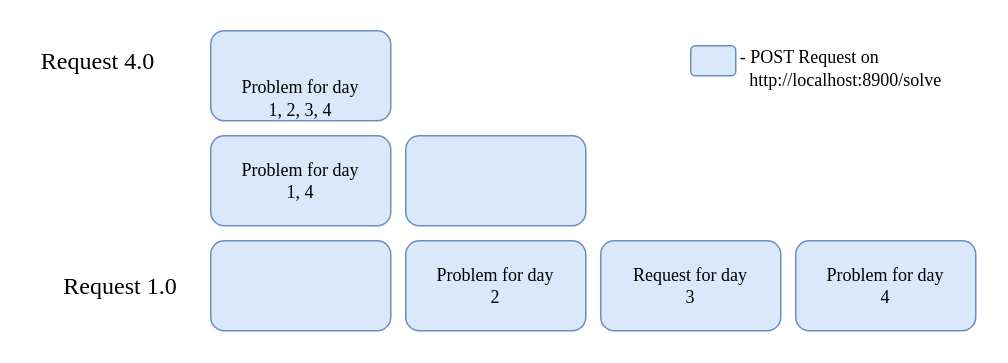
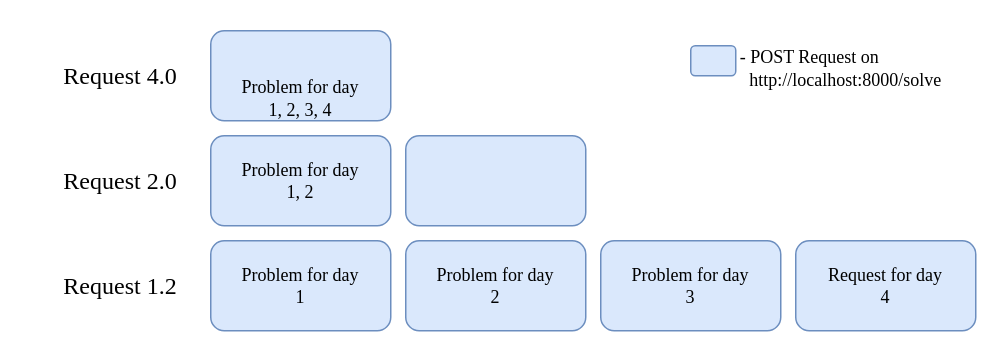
(98, 61) -> (121, 76)
(848, 68) -> (848, 68)
none -> (121, 181)
(301, 181) -> (301, 181)
(121, 286) -> (121, 286)
none -> (301, 286)
(691, 286) -> (691, 286)
(886, 286) -> (886, 286)
